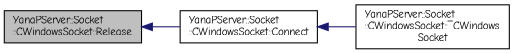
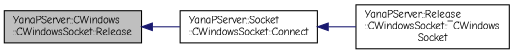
(73, 27) -> (73, 27)
(433, 27) -> (433, 27)
